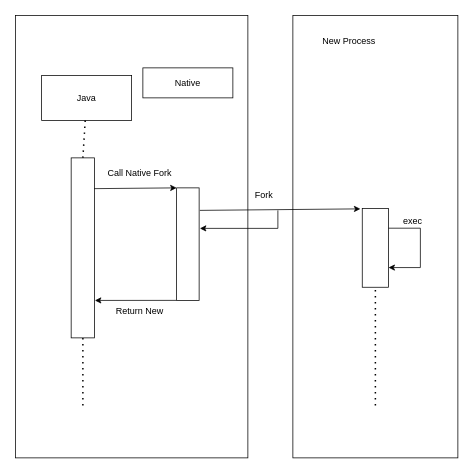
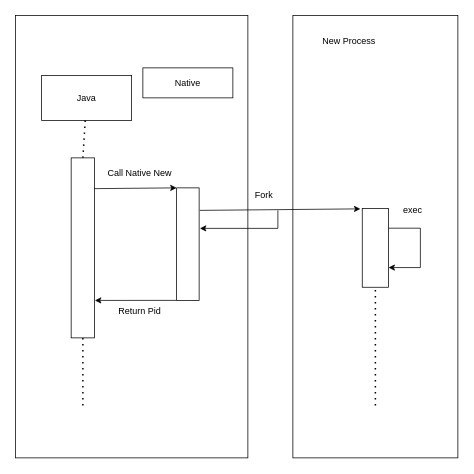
(140, 173) -> (140, 173)
(413, 222) -> (413, 210)
(140, 312) -> (140, 312)
